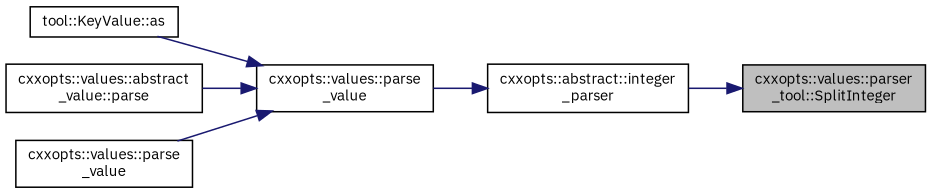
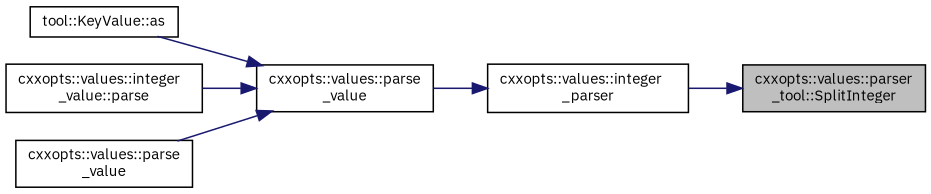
(104, 88) -> (104, 88)
(588, 88) -> (588, 88)
